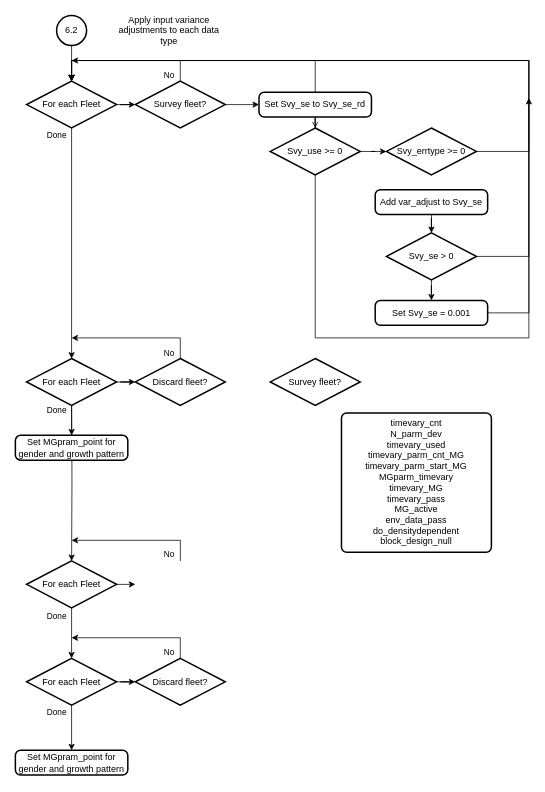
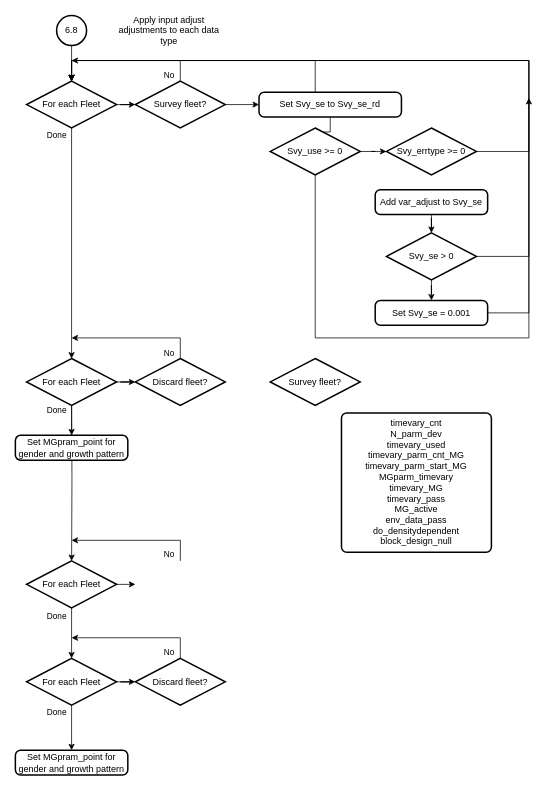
(72, 30) -> (72, 30)
(169, 30) -> (169, 30)
(315, 104) -> (330, 104)
